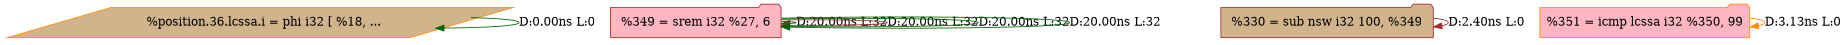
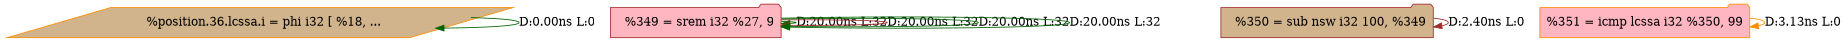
(696, 23) -> (696, 23)
(1327, 23) -> (1327, 23)
